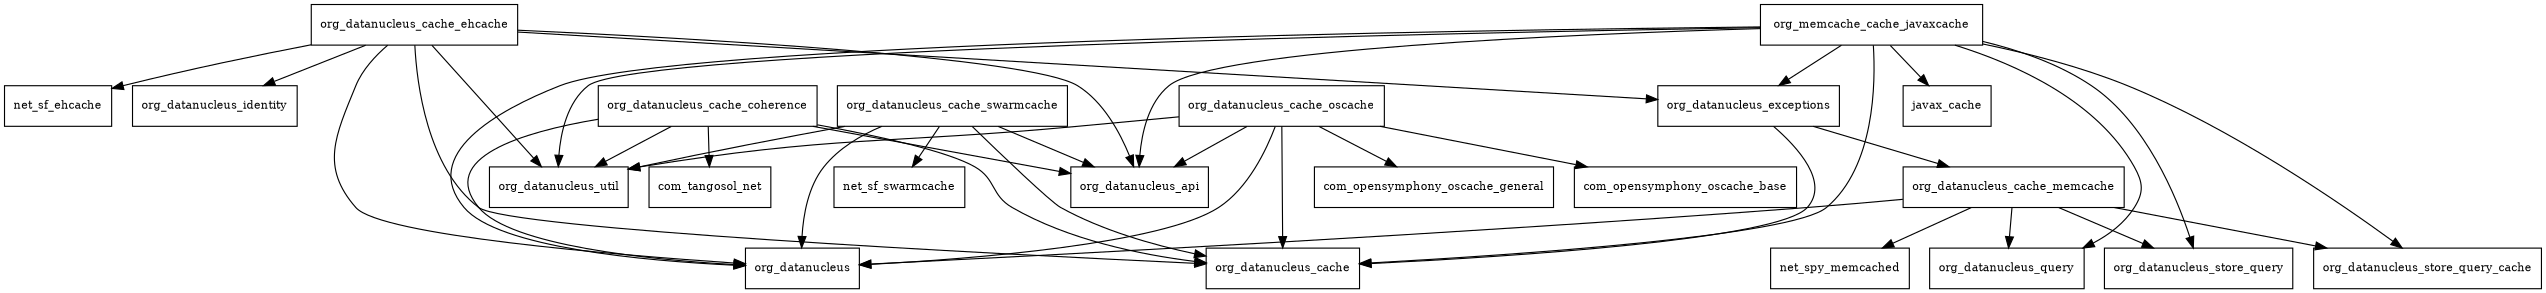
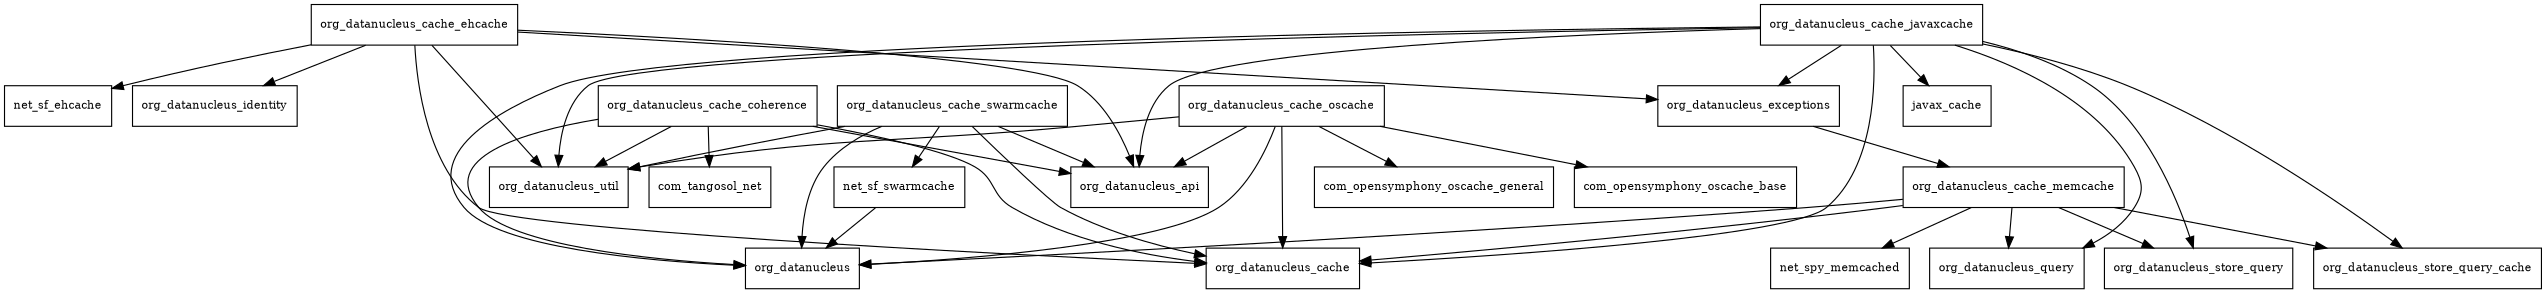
(1872, 25) -> (1872, 25)
(452, 235) -> (855, 224)
(1640, 244) -> (1637, 235)
